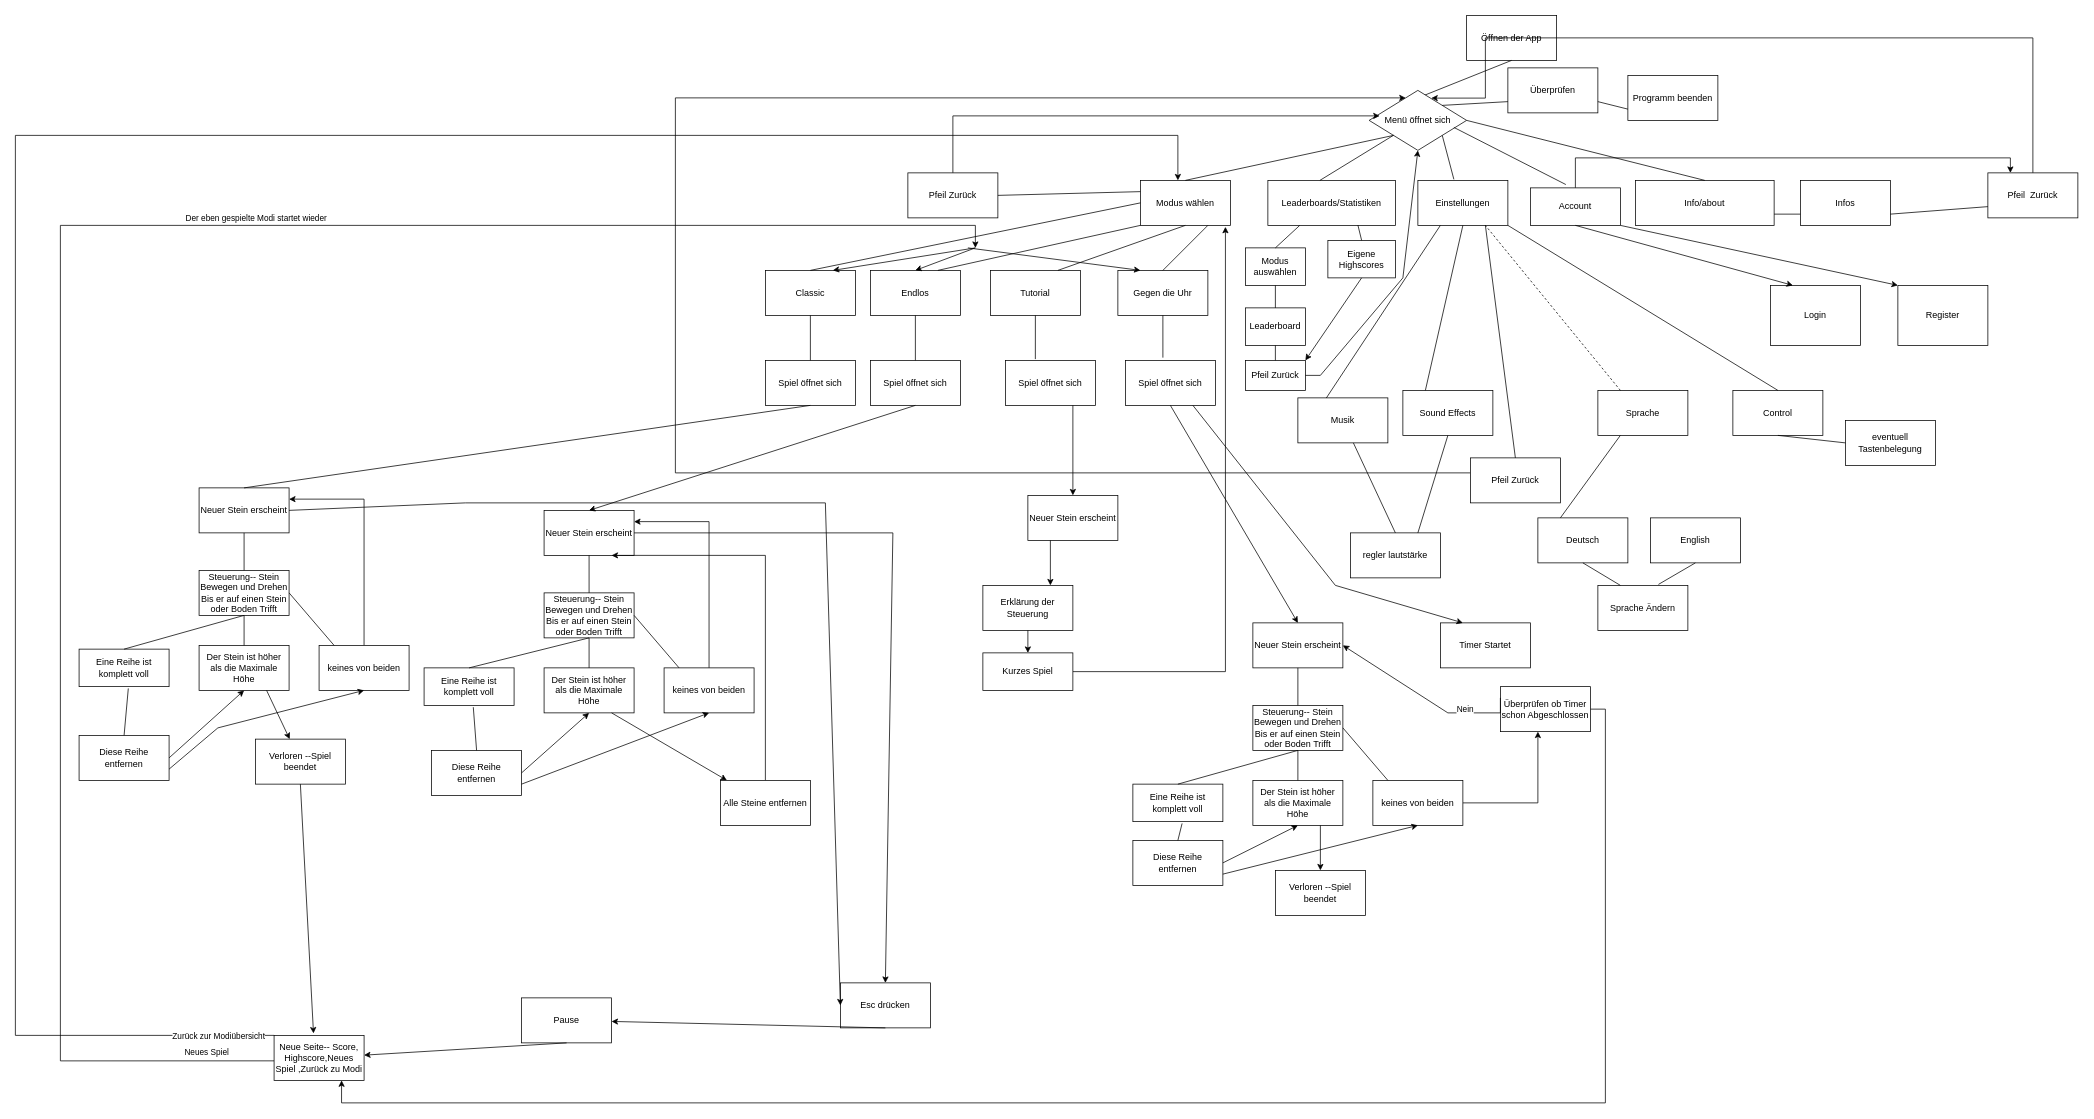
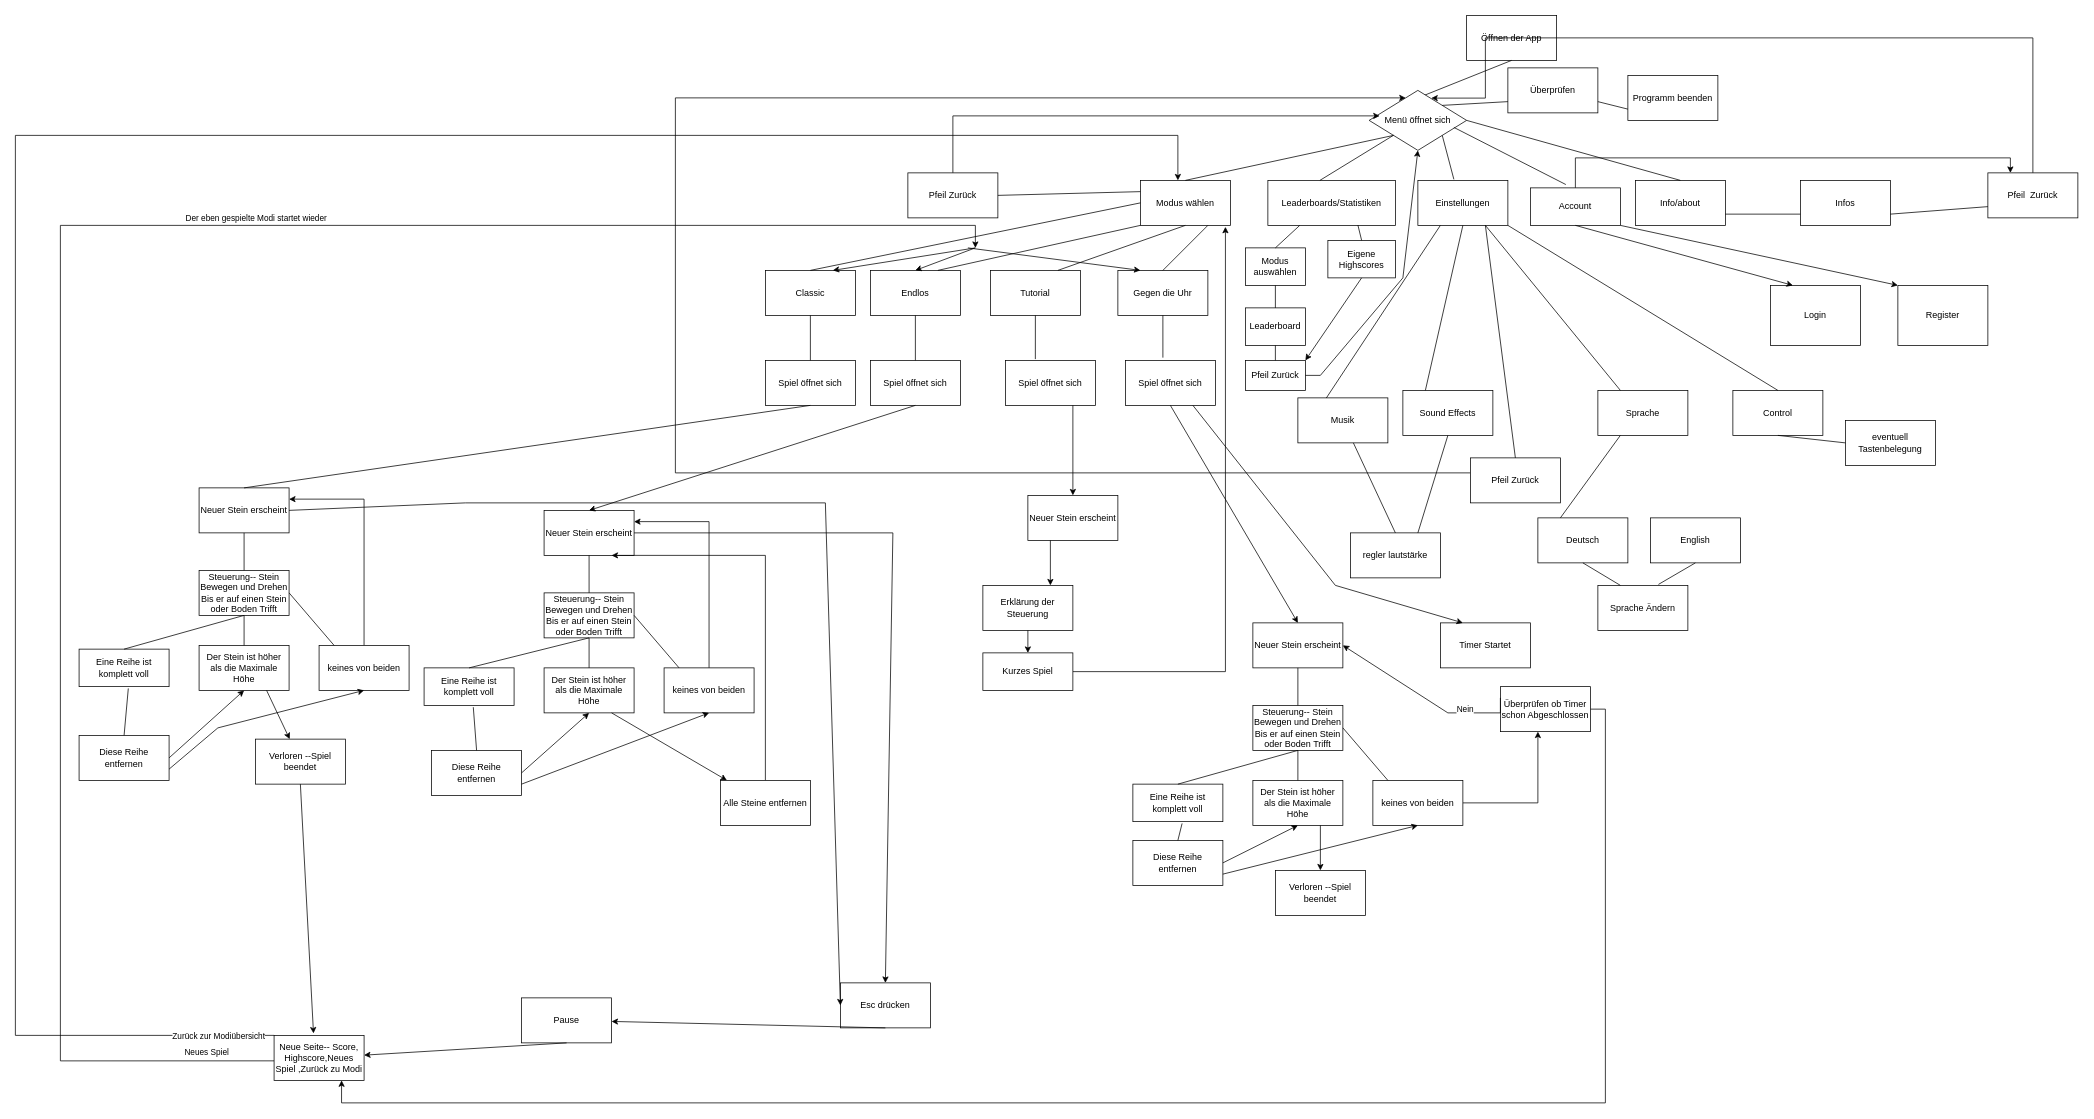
(1705, 203) -> (1680, 203)
(1553, 308) -> (1553, 308)
